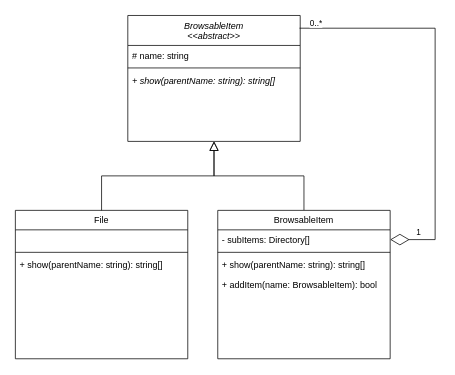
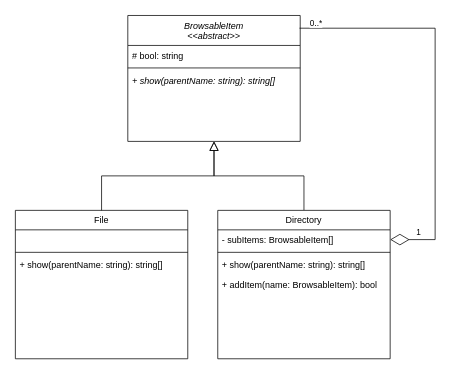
(163, 56) -> (161, 56)
(304, 221) -> (304, 221)
(276, 240) -> (287, 240)
